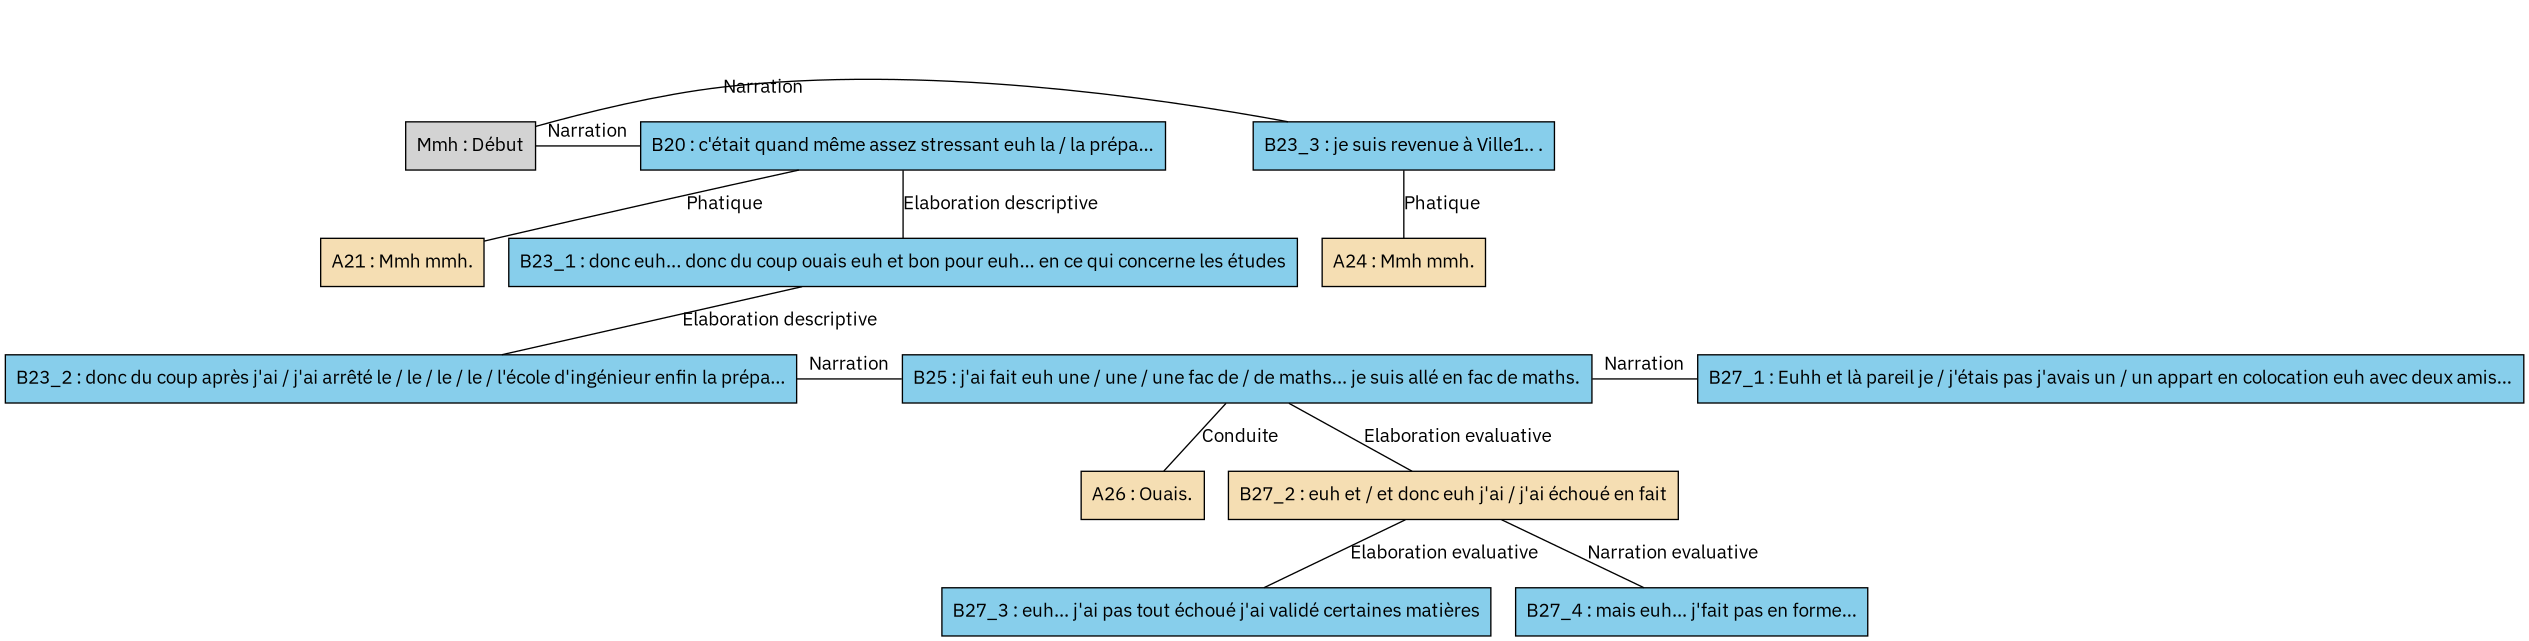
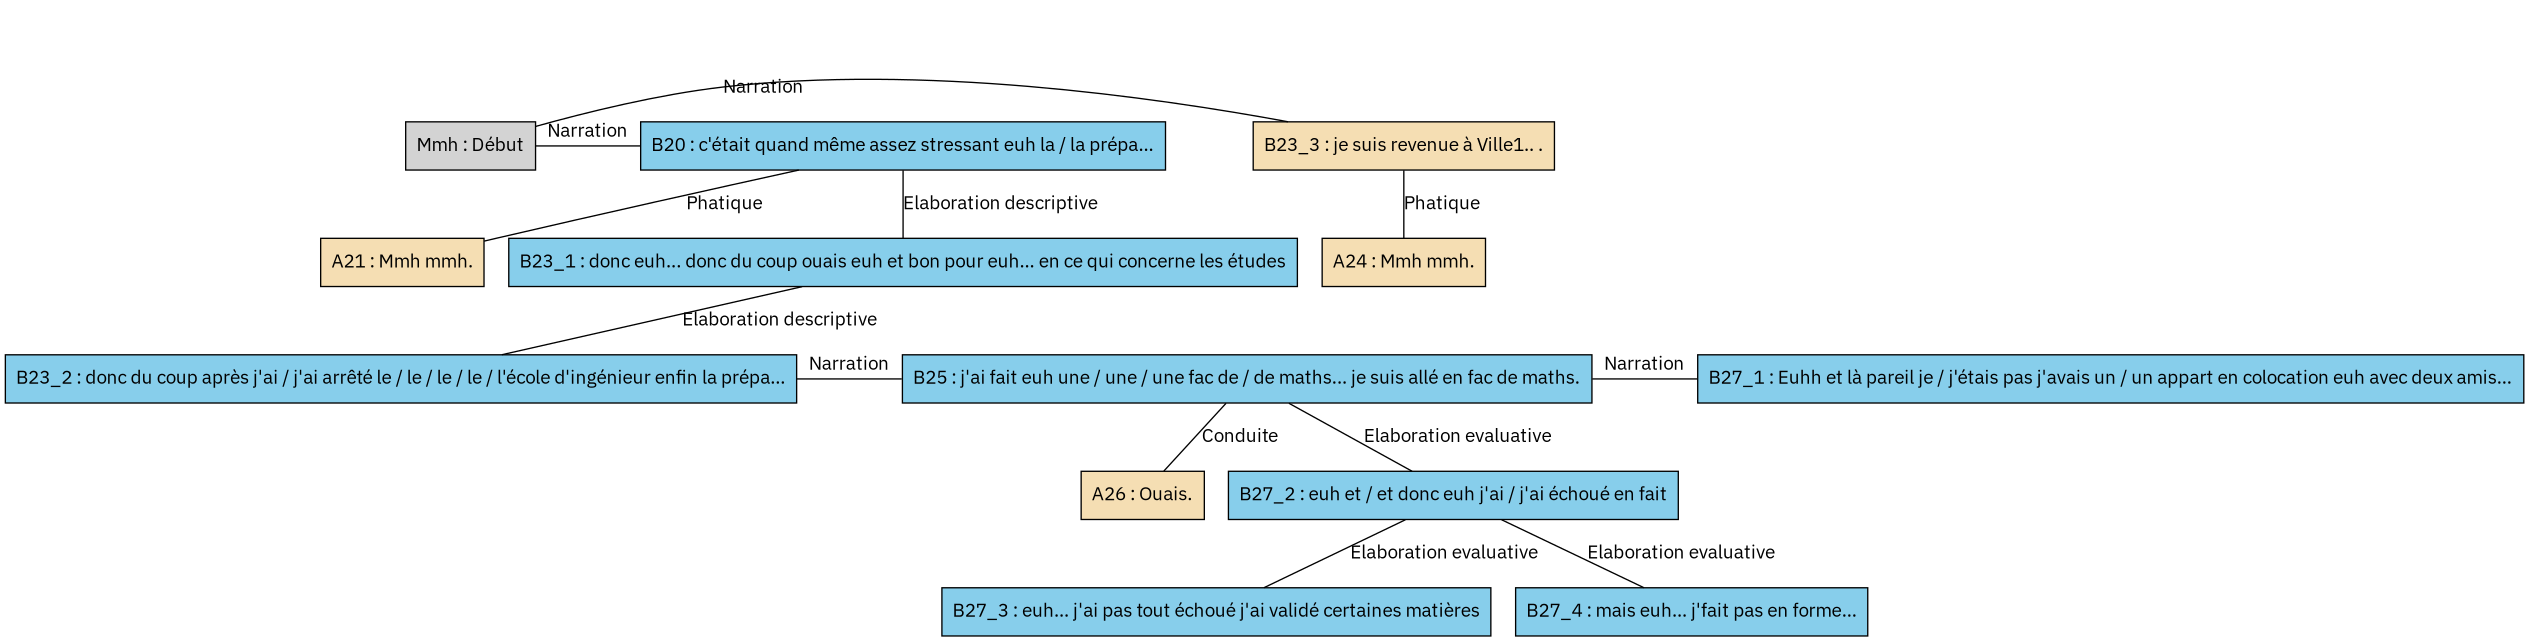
(1404, 146) -> (1404, 146)
(1453, 495) -> (1453, 495)
(1673, 554) -> (1682, 554)
